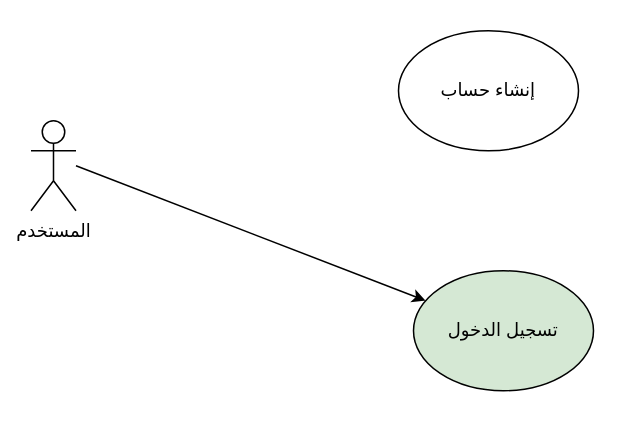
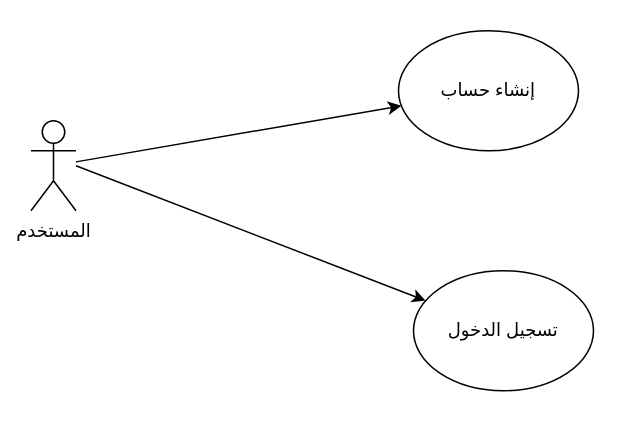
none -> (234, 135)
(503, 331) -> (503, 331)
